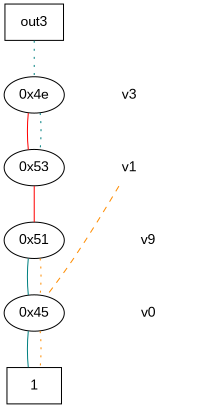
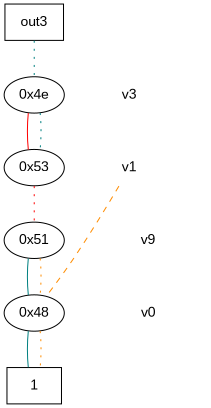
(34, 204) -> (34, 204)
(34, 313) -> (34, 313)
